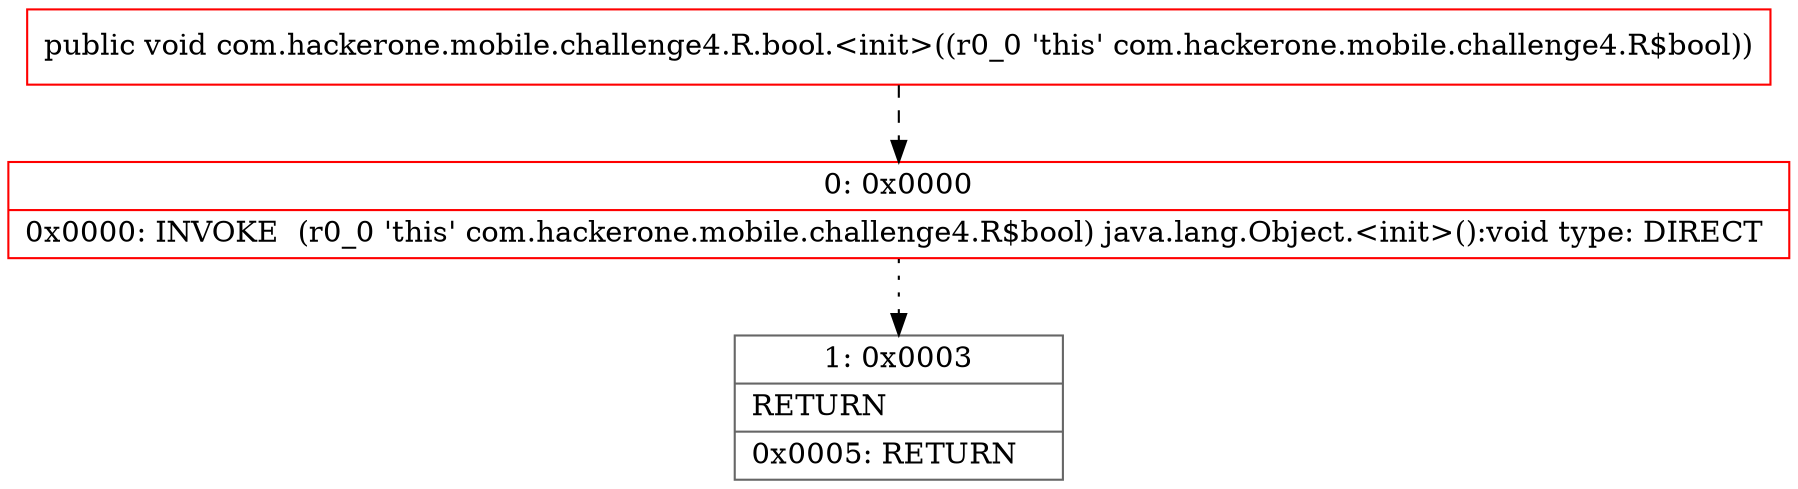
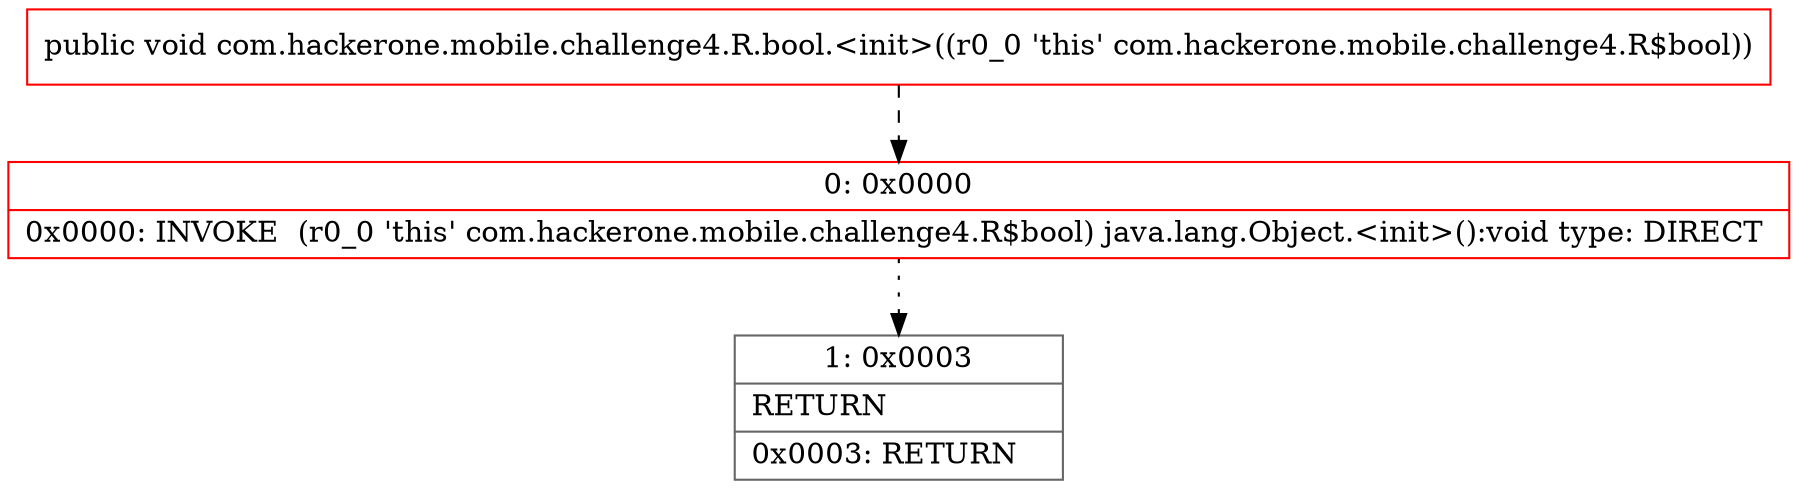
(899, 455) -> (899, 455)
